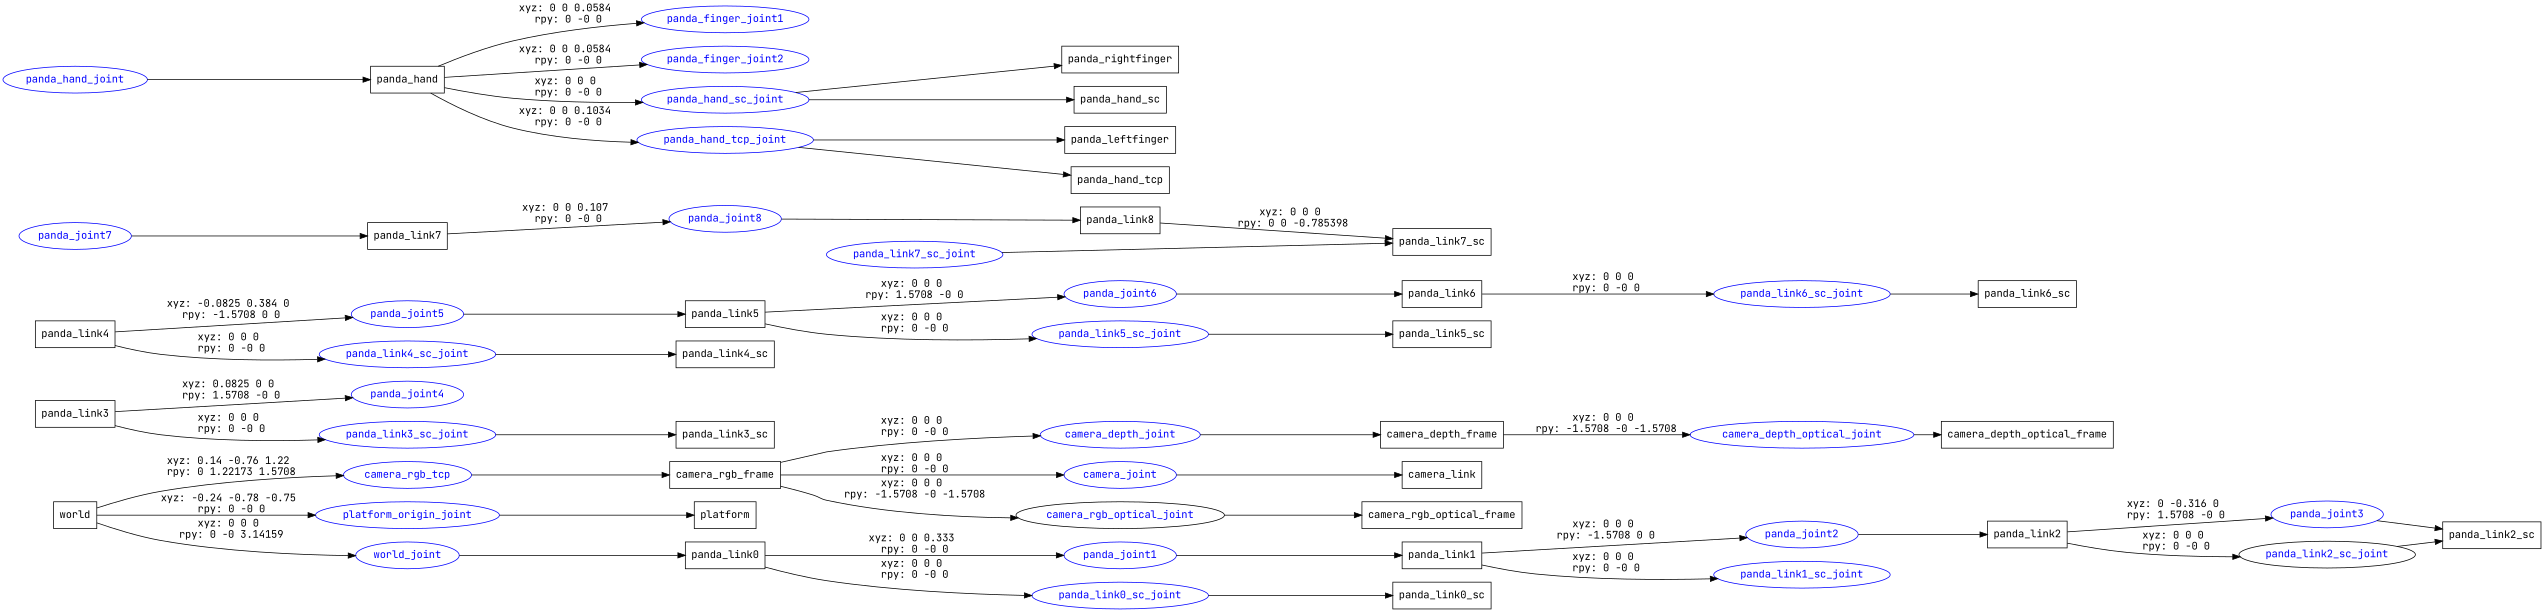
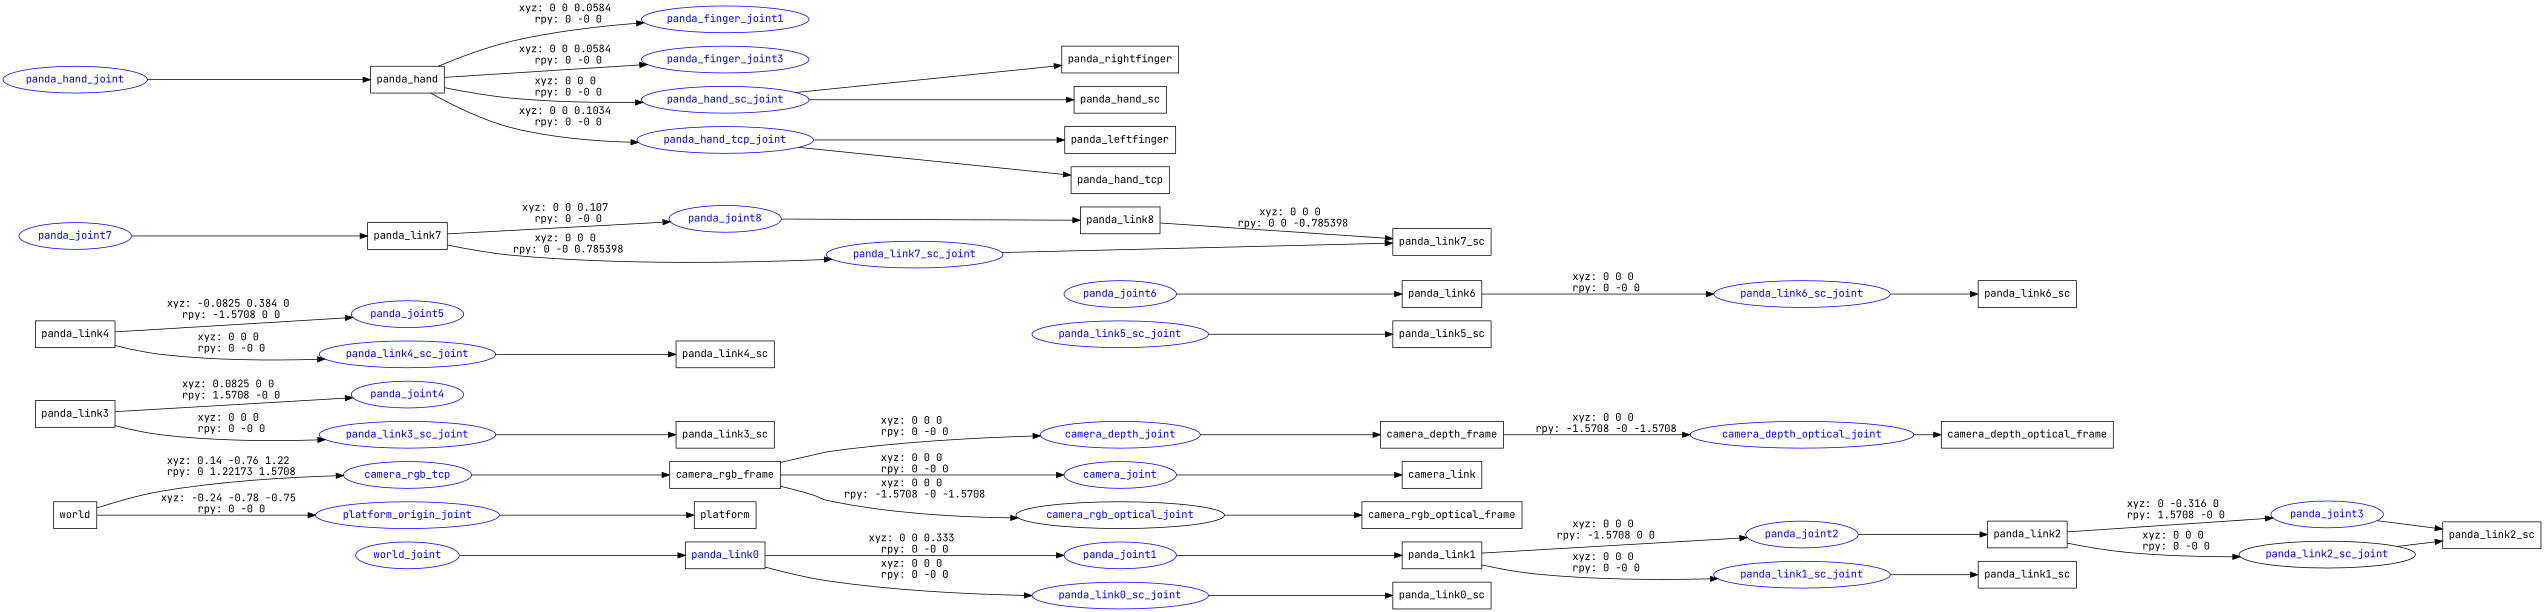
(725, 60) -> (725, 60)
none -> (635, 262)
(725, 314) -> none
(221, 549) -> none
(725, 555) -> (725, 555)
none -> (2027, 575)
